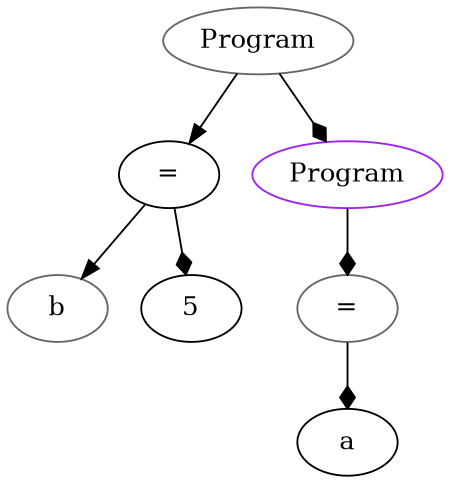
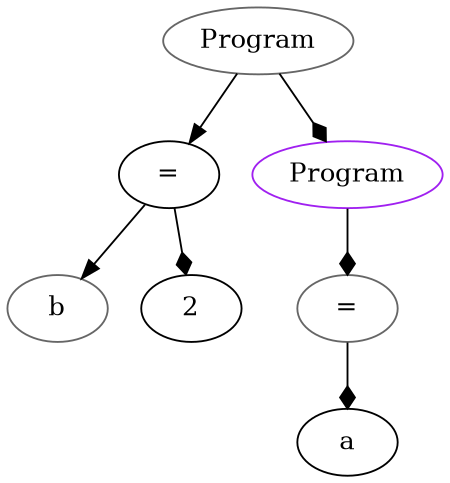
(191, 308) -> (191, 308)
